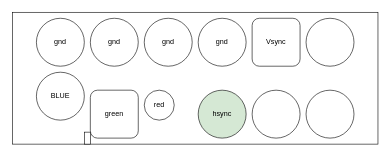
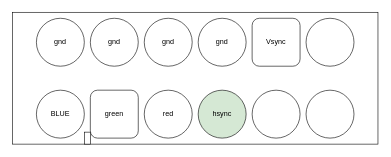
(60, 96) -> (60, 114)
(159, 105) -> (168, 114)
